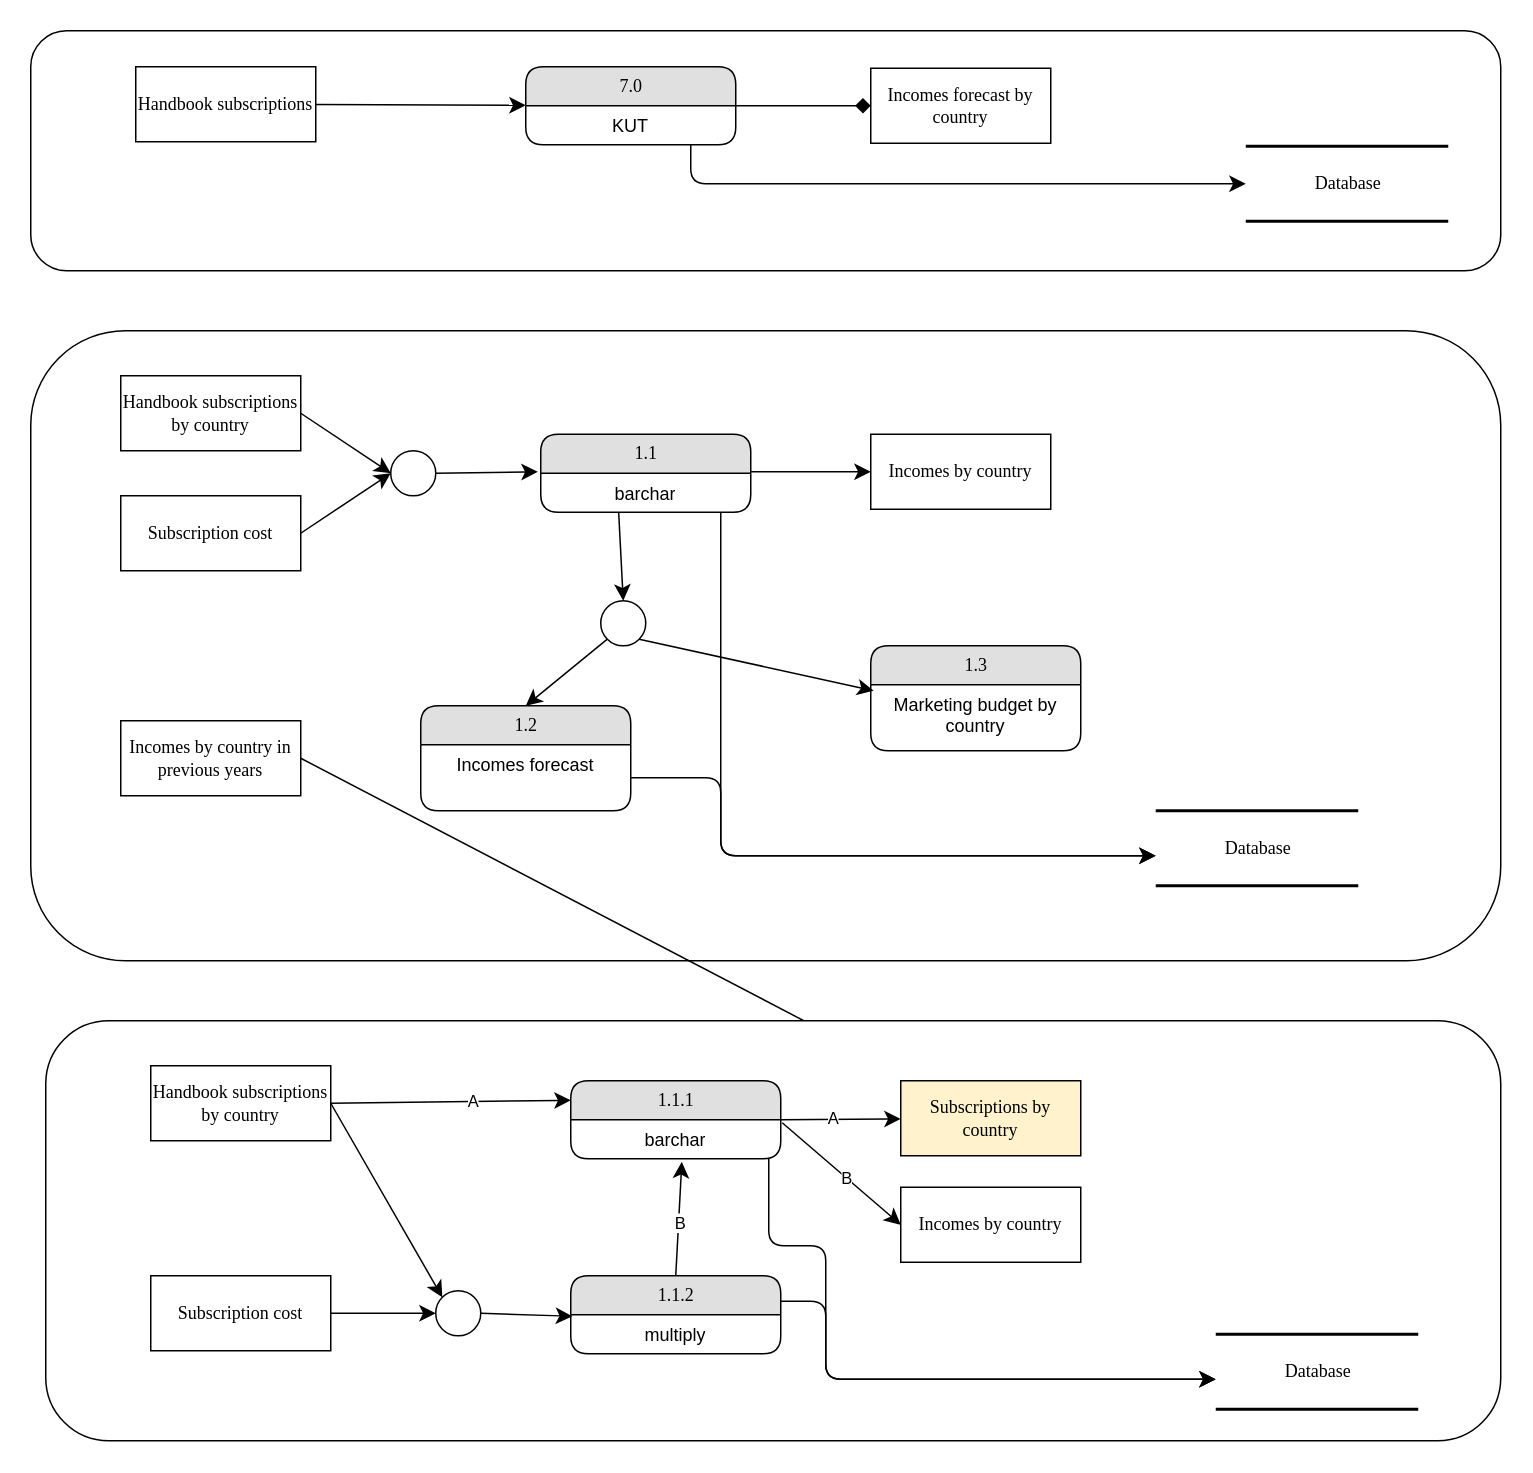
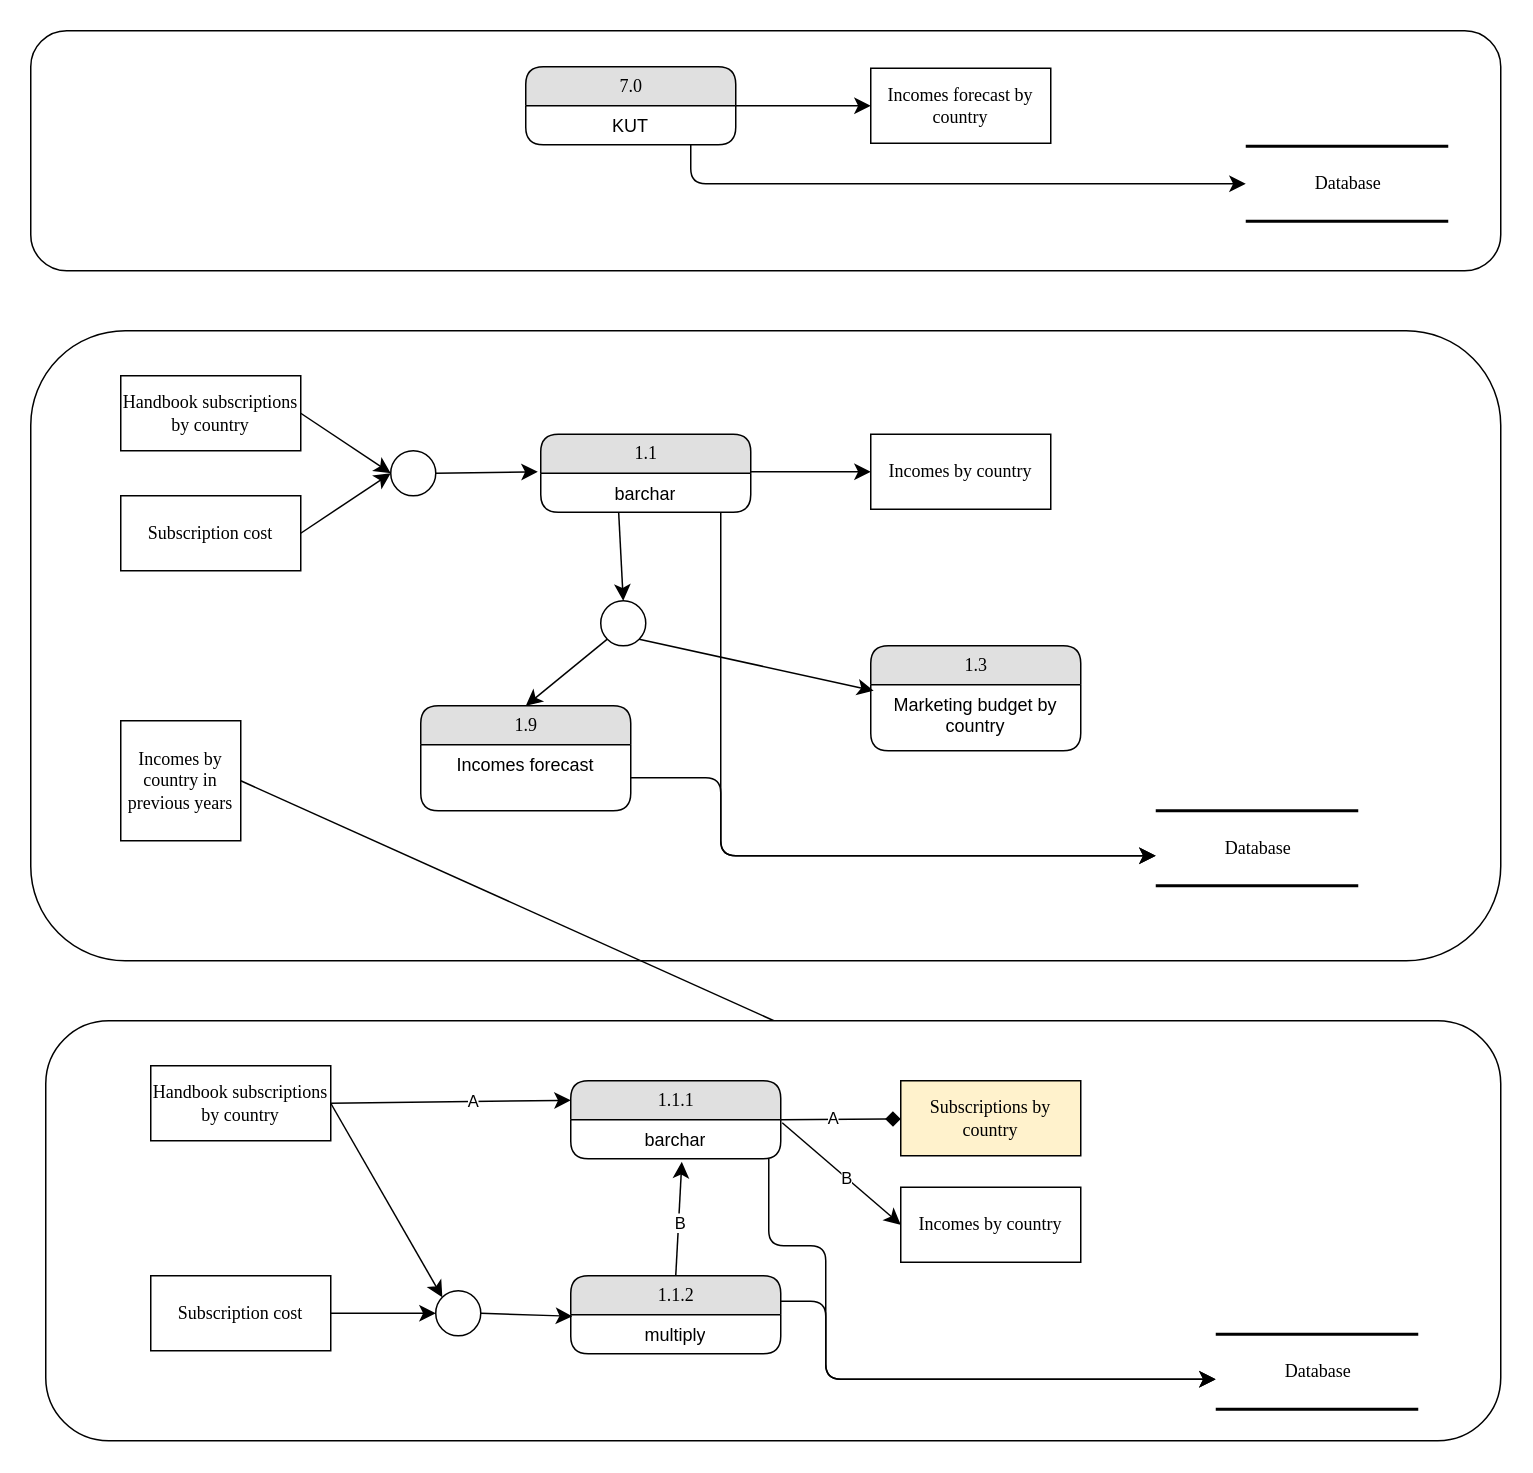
(226, 104) -> none
(415, 105) -> none
(855, 106) -> (856, 106)
(527, 725) -> (527, 725)
(211, 758) -> (181, 781)
(886, 1119) -> (885, 1119)
